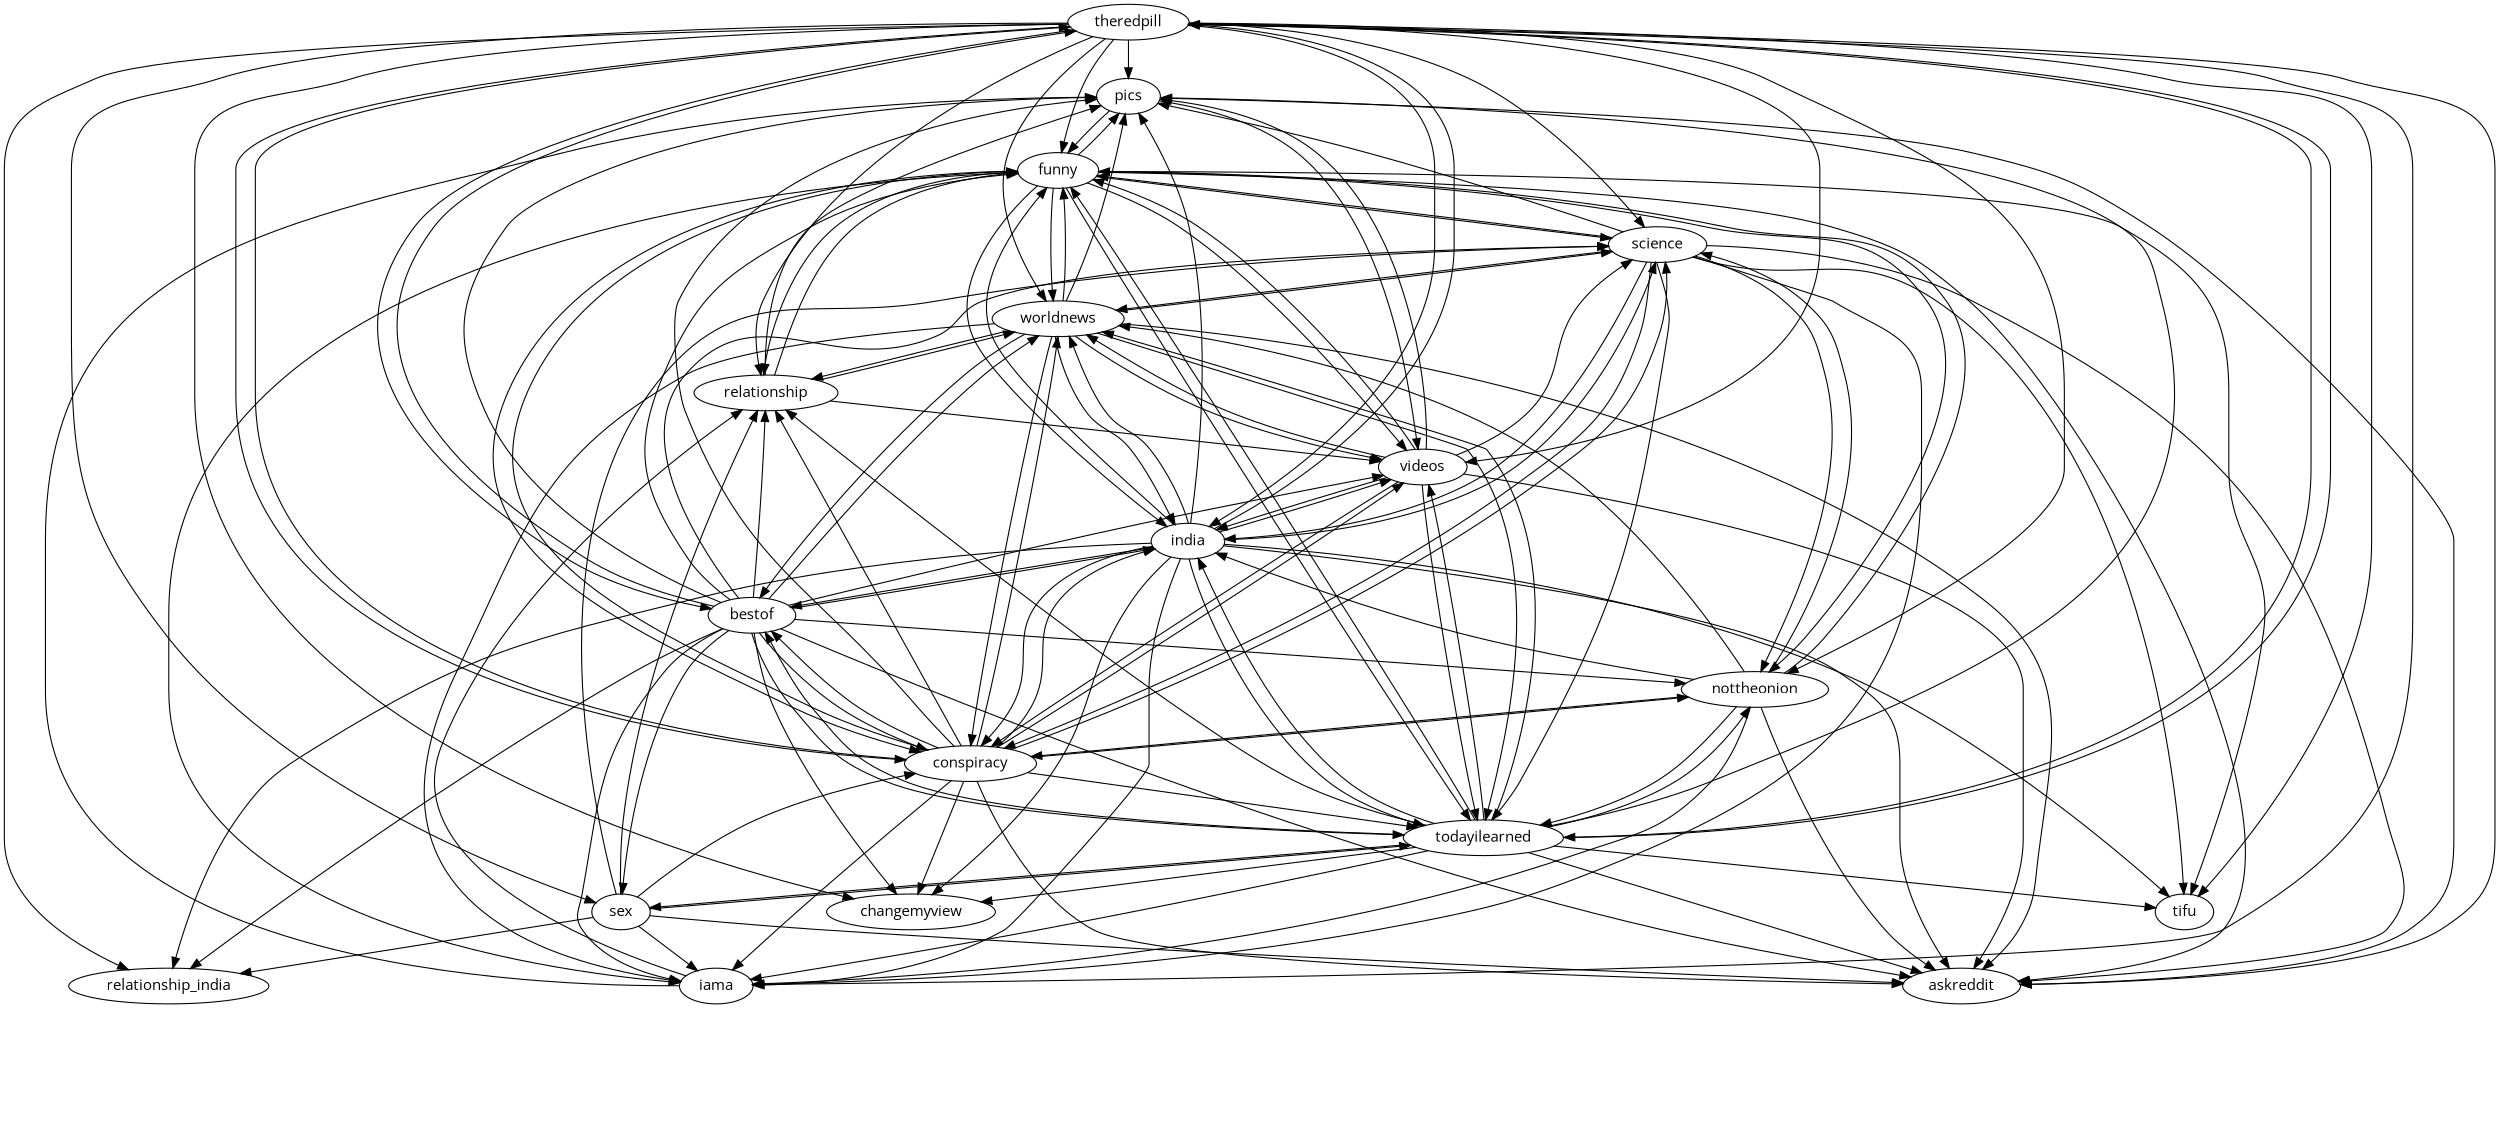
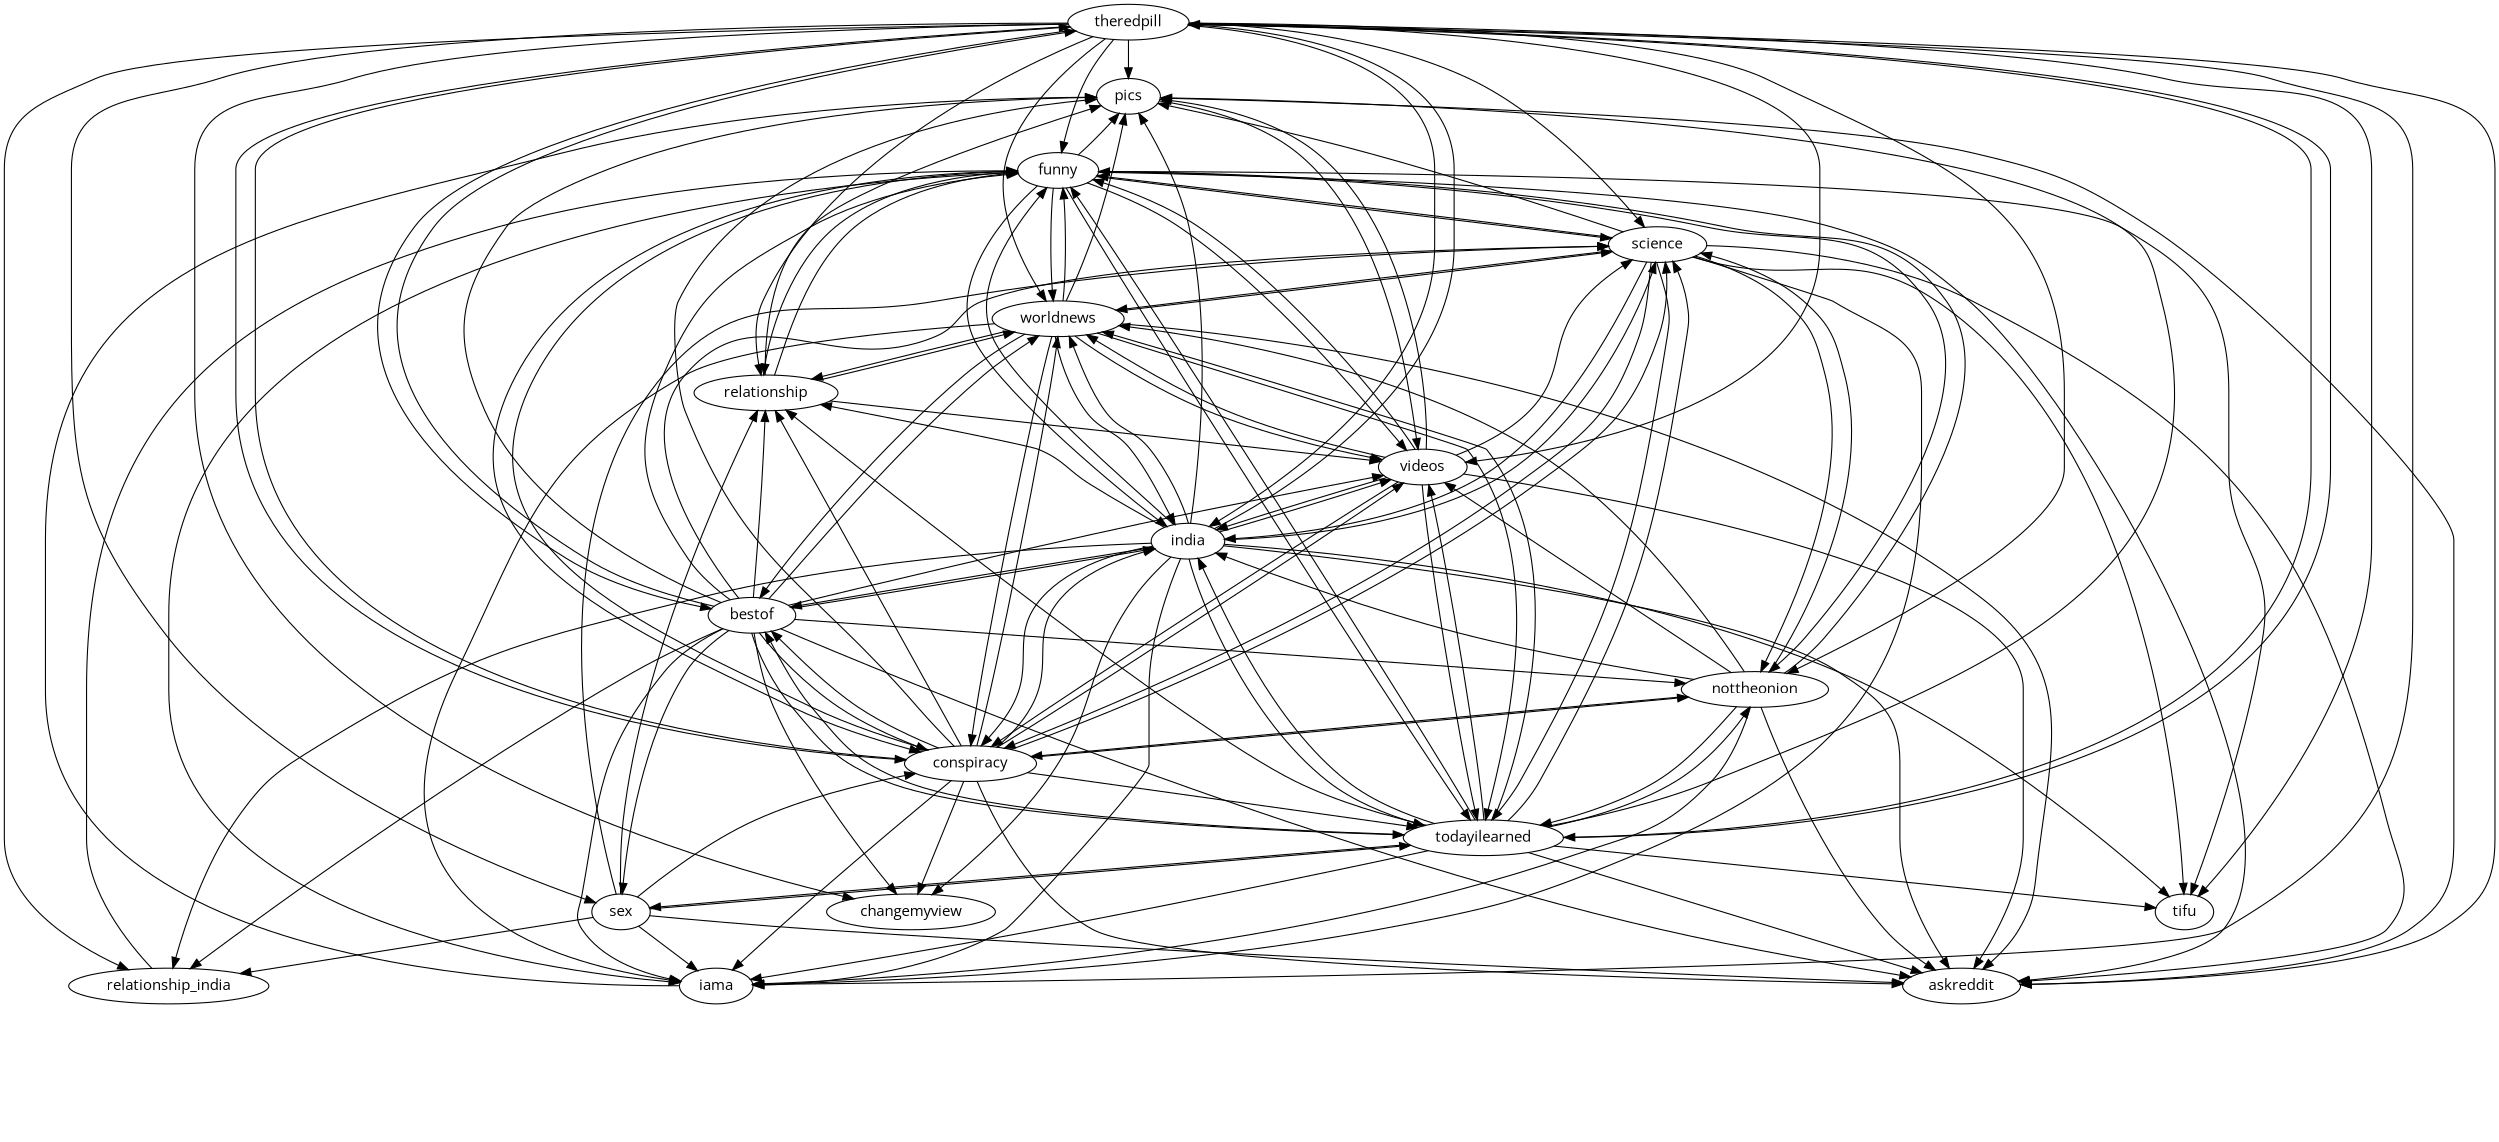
(1092, 127) -> (283, 314)
none -> (1592, 581)
(458, 712) -> (1008, 442)
(1204, 874) -> (1641, 560)
